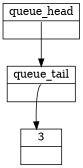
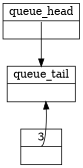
(37, 103) -> (46, 128)
